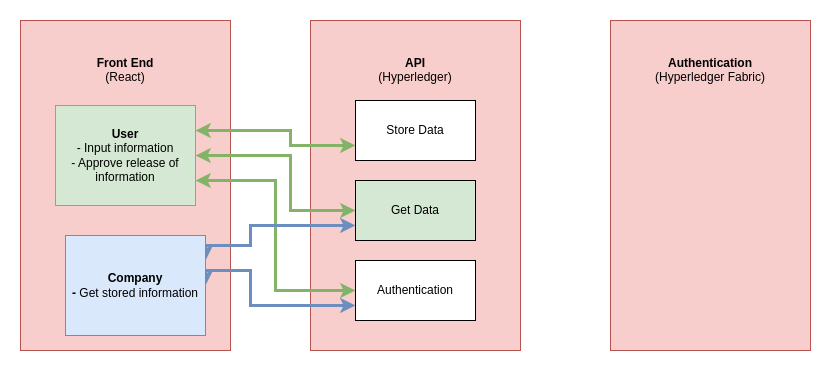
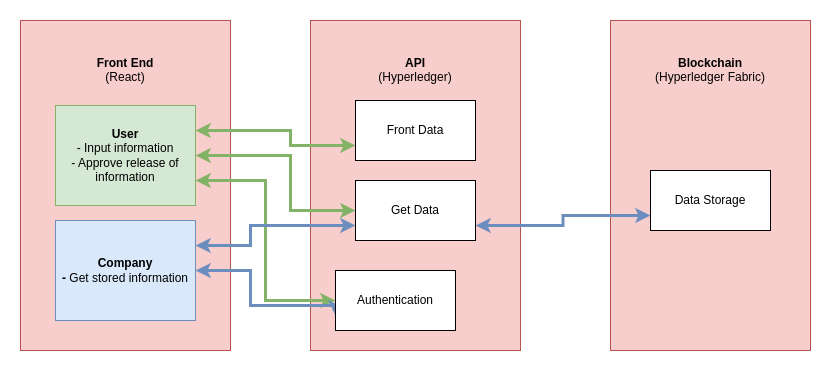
(711, 42) -> (711, 42)
(416, 131) -> (416, 131)
none -> (711, 201)
(416, 211) -> (416, 211)
none -> (563, 221)
(136, 286) -> (126, 271)
(416, 291) -> (396, 301)
